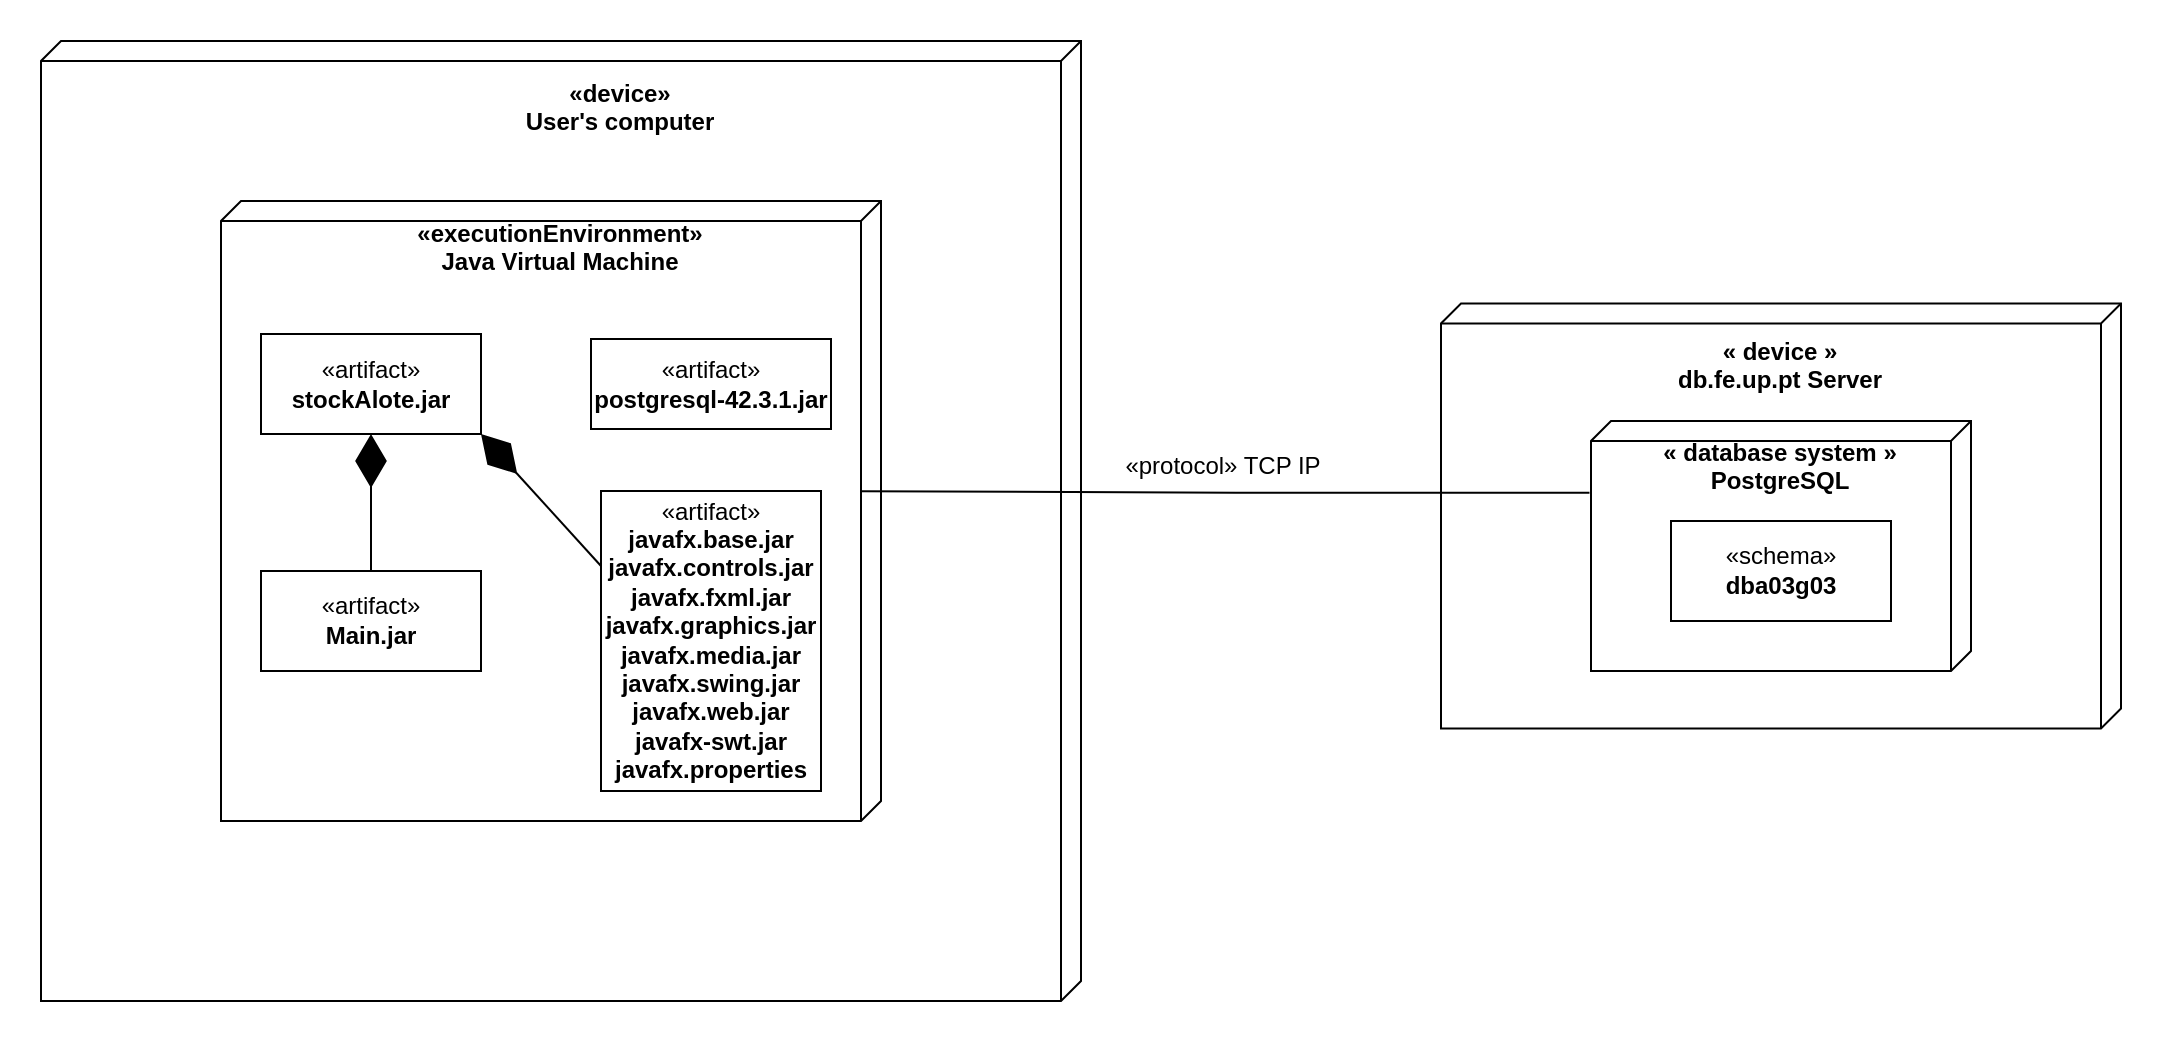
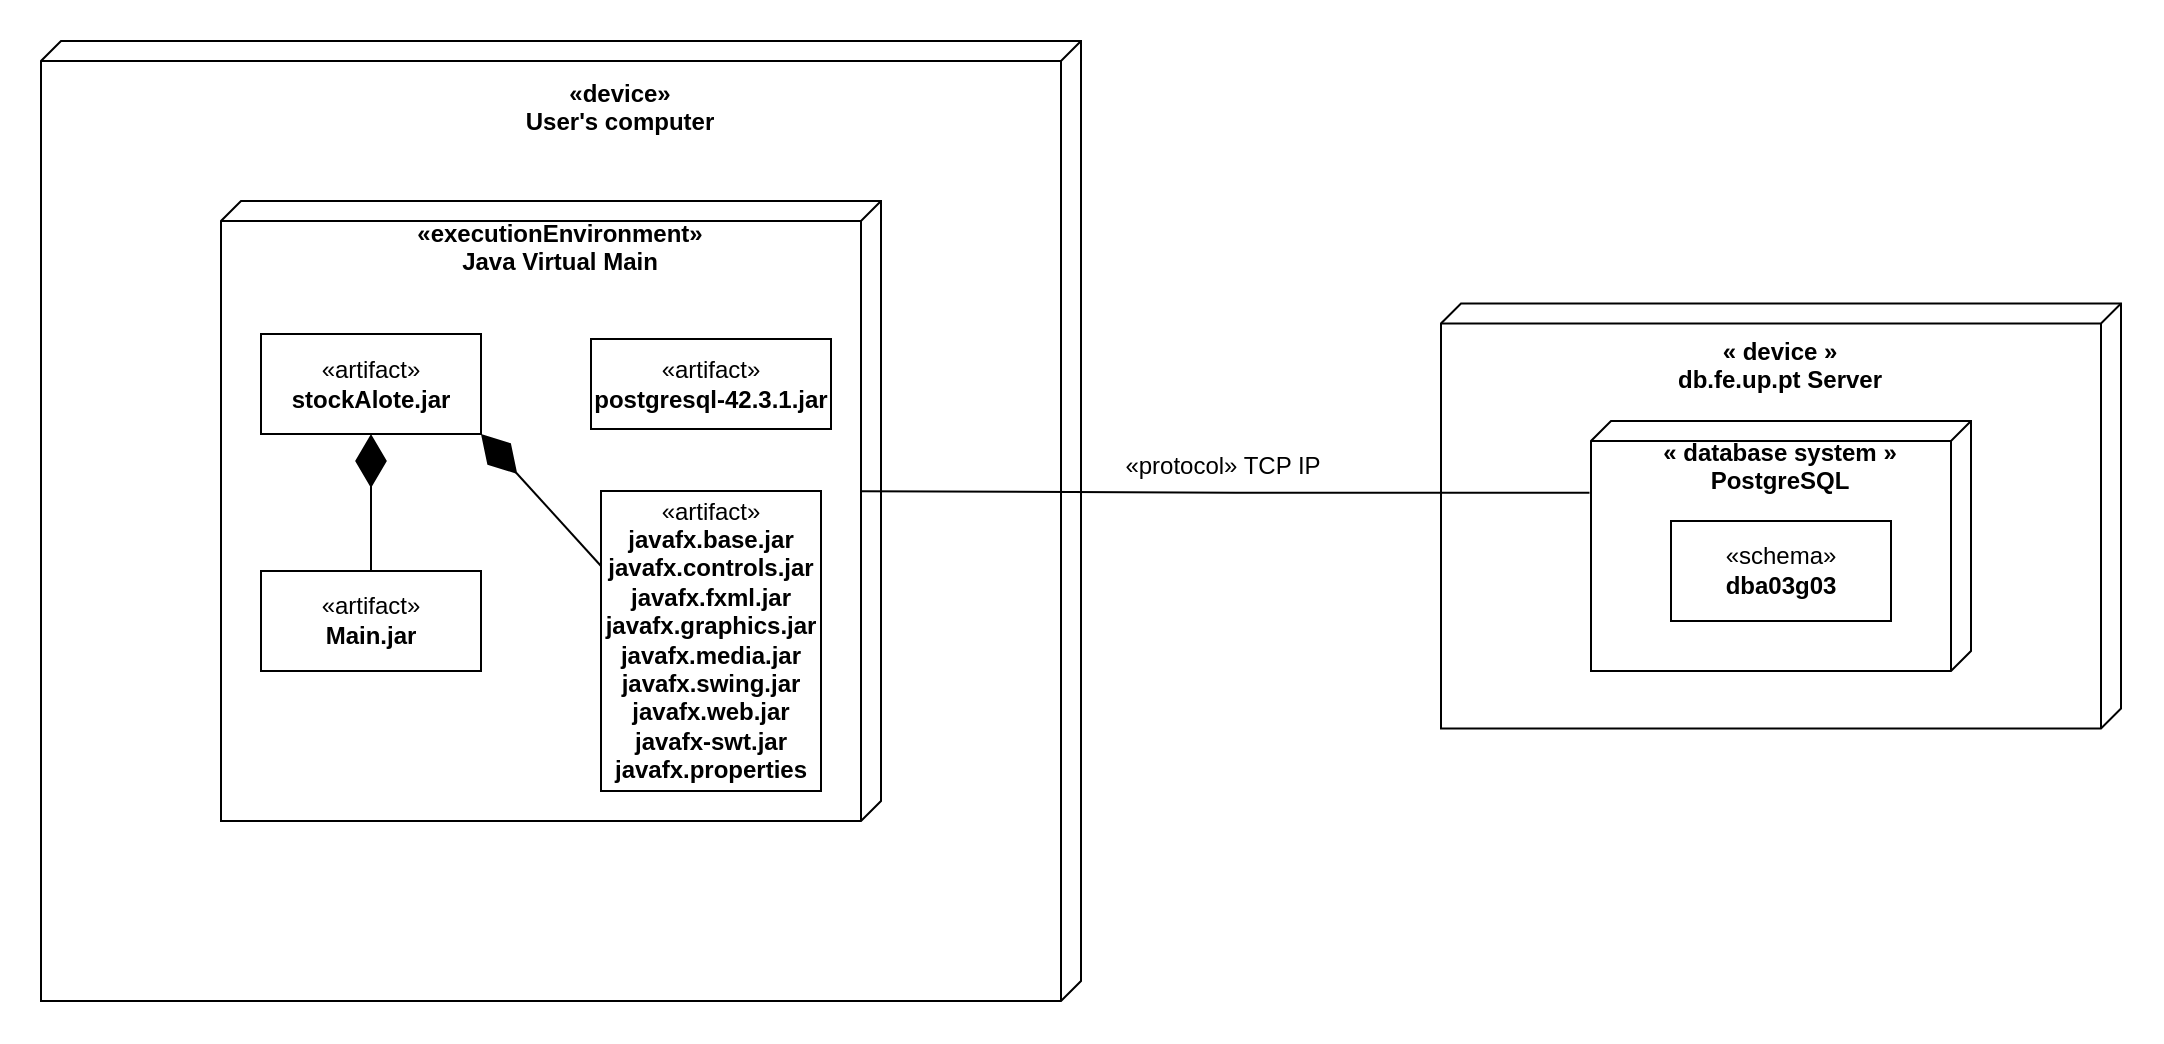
(560, 234) -> (560, 234)
